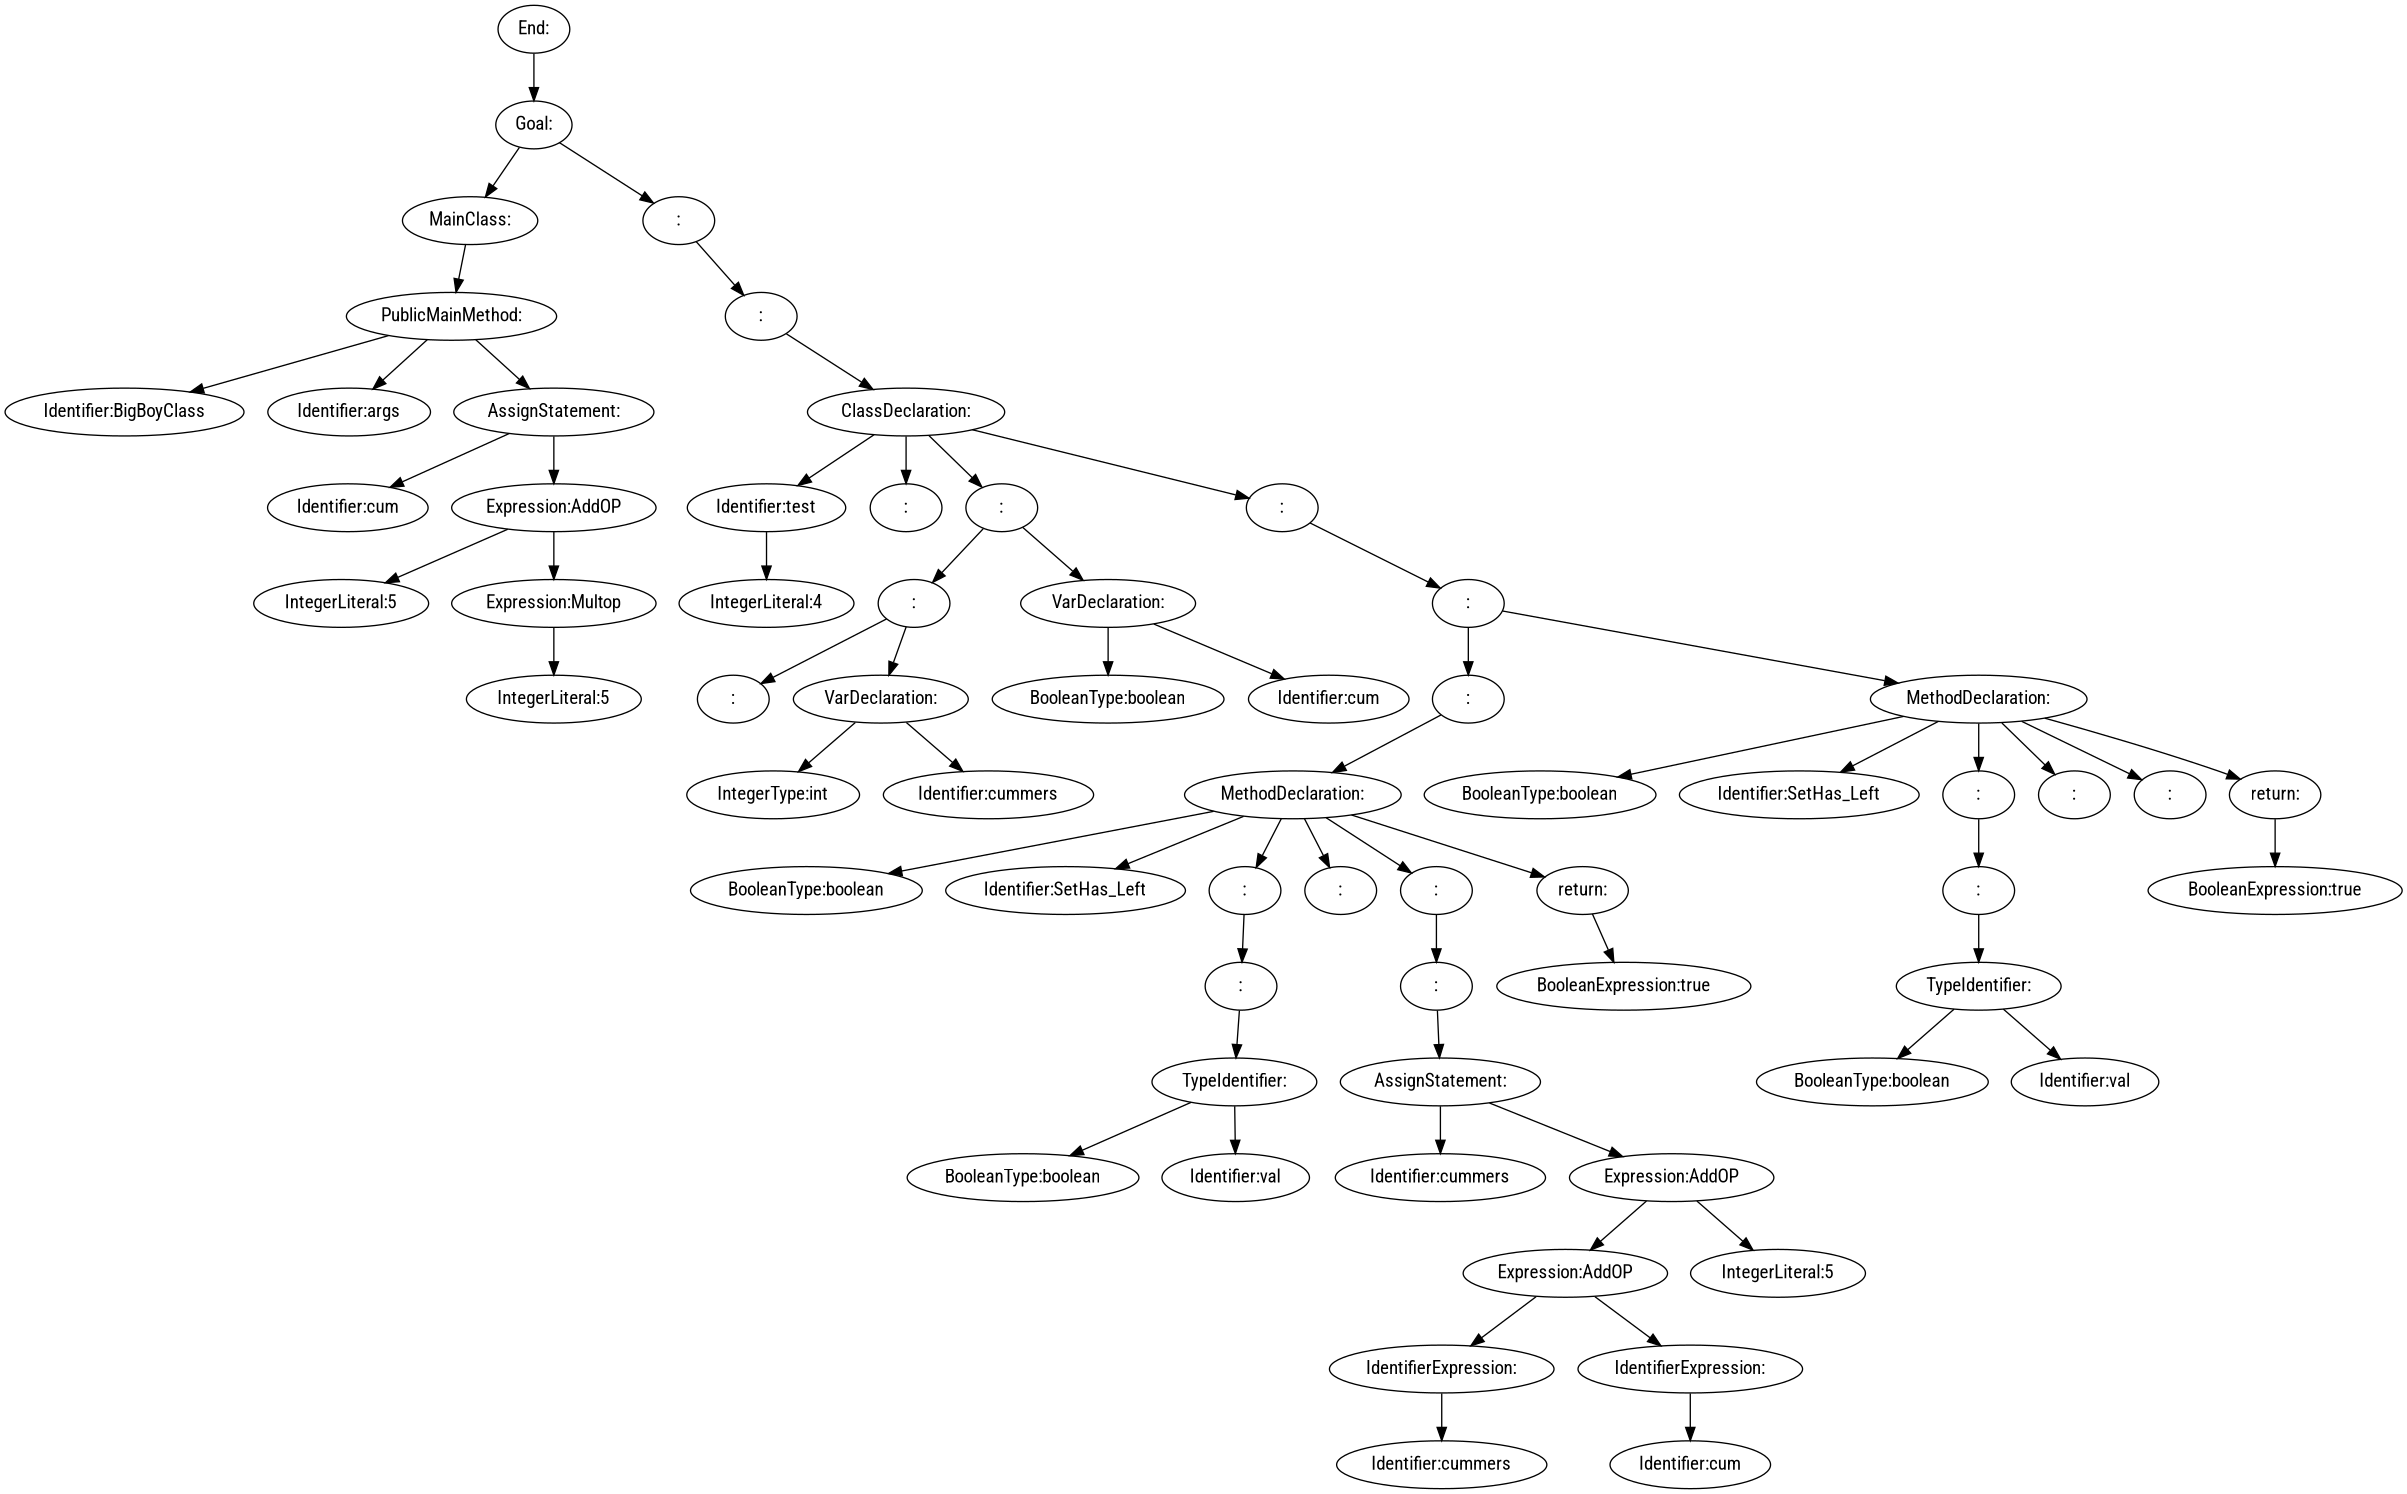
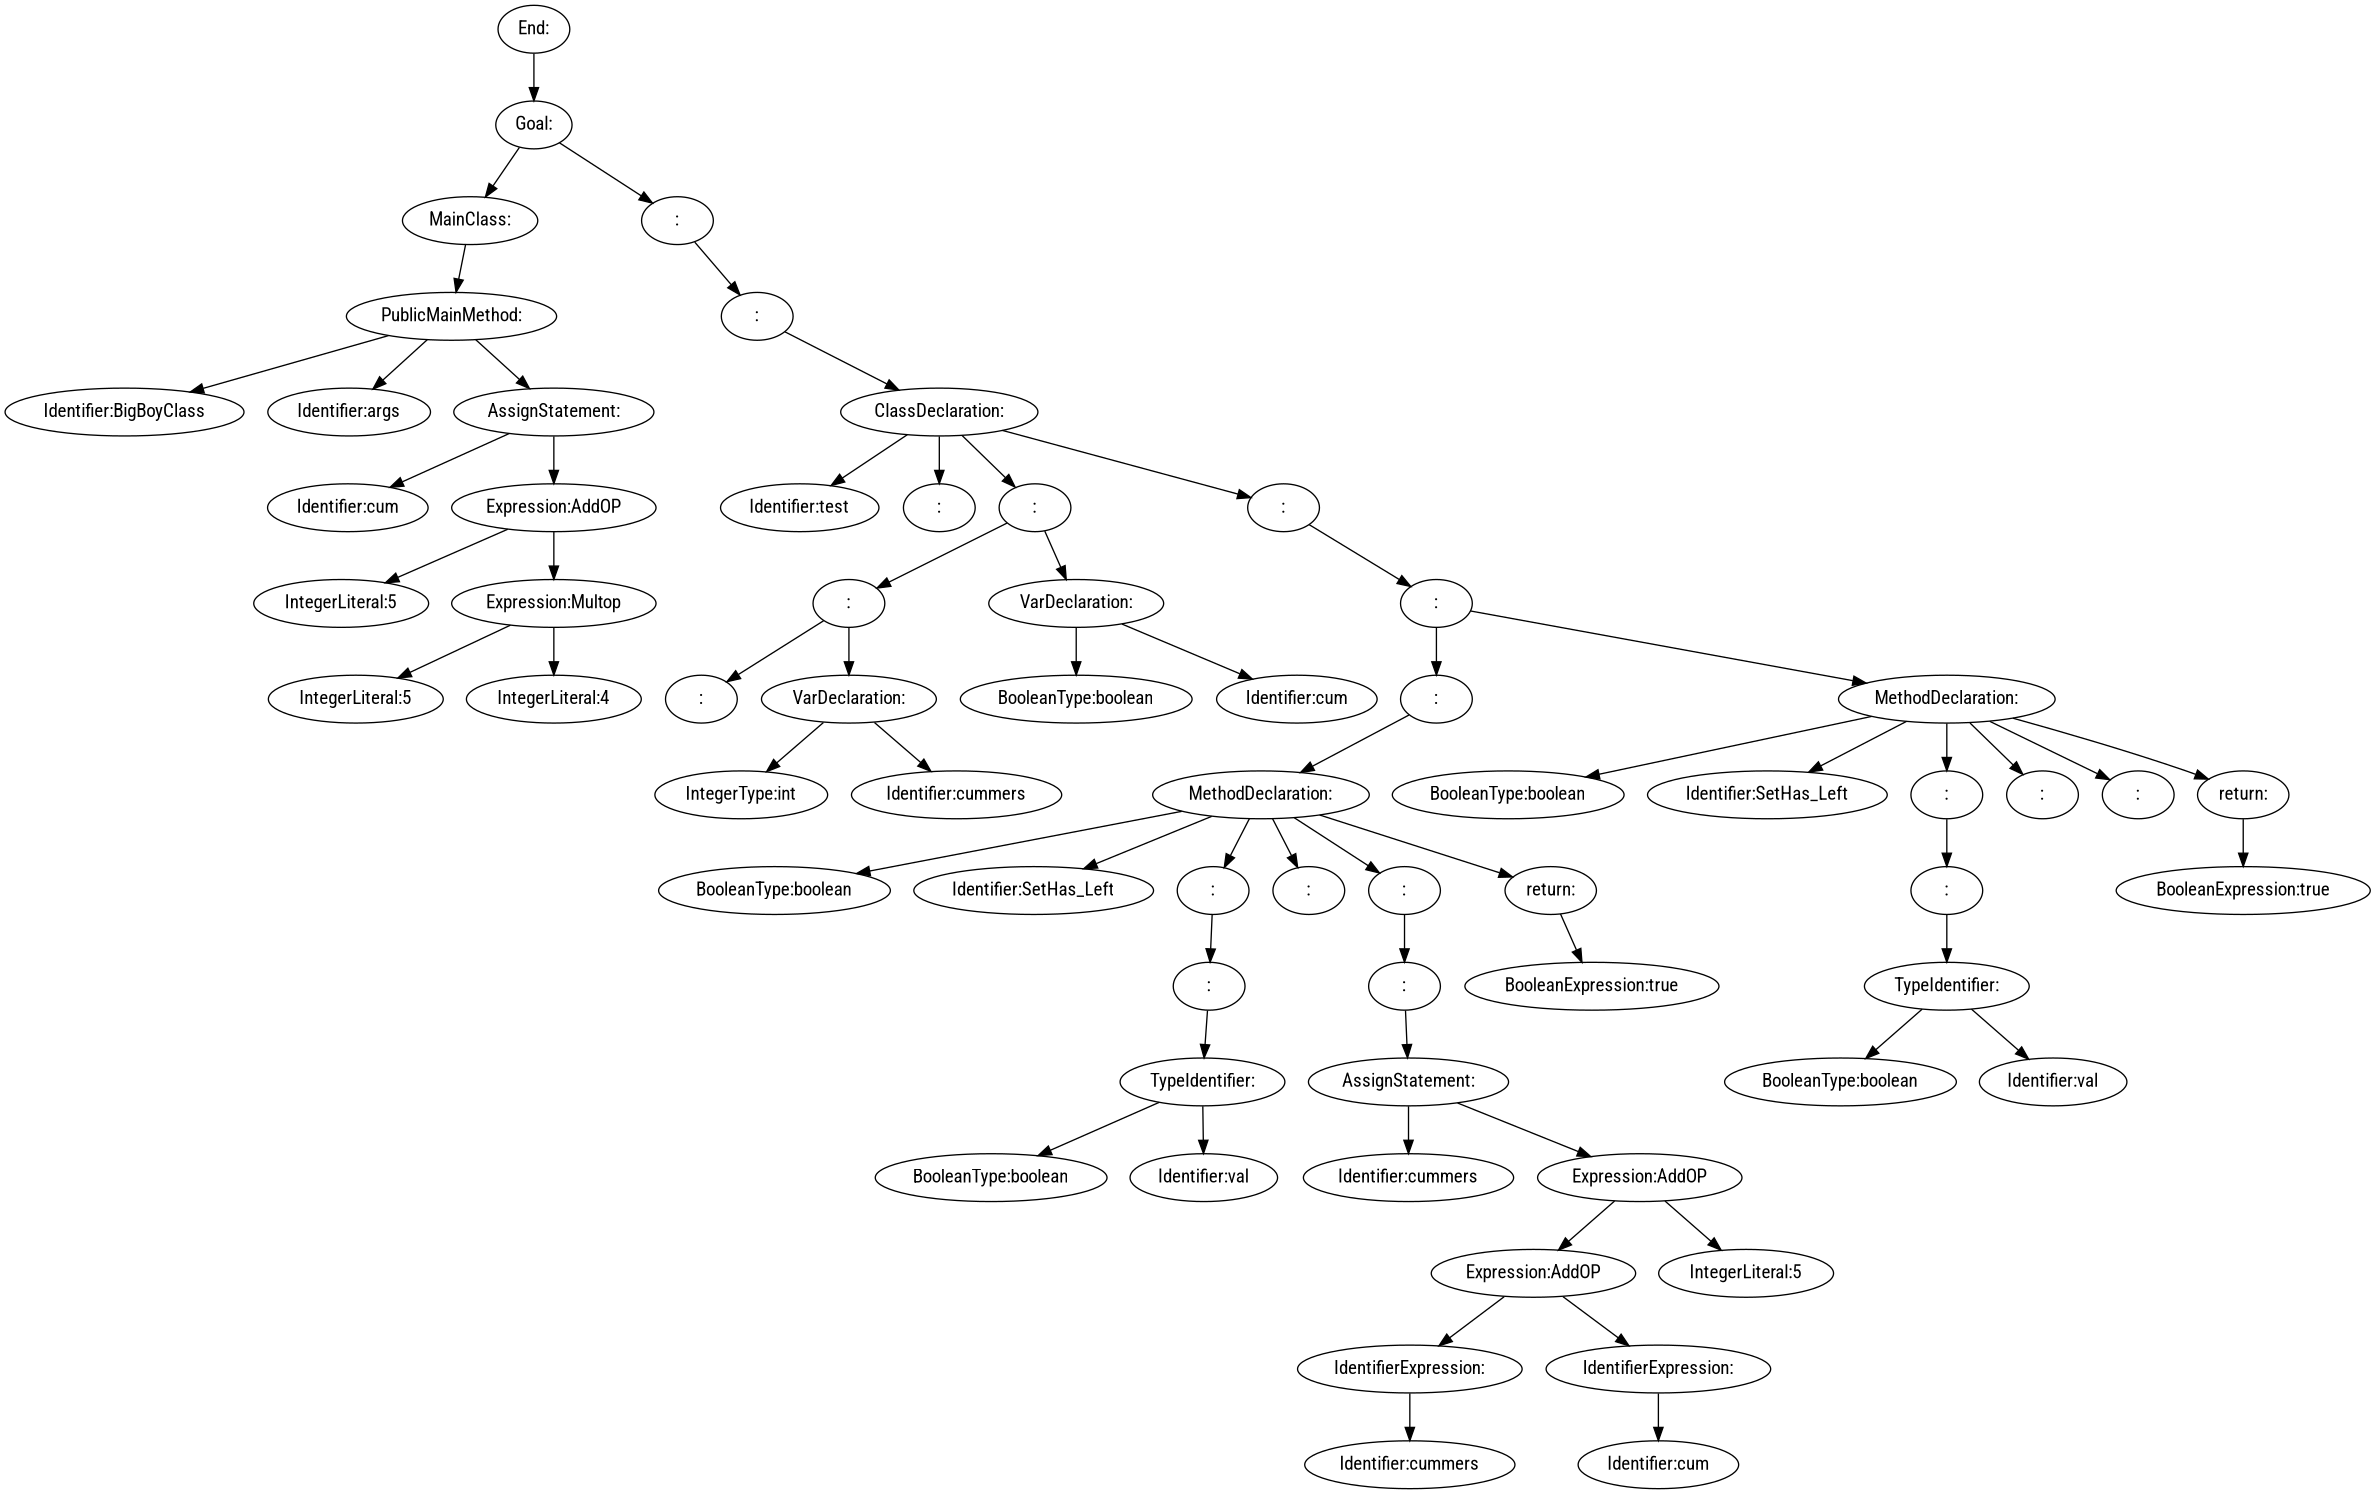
(767, 549) -> (554, 645)
